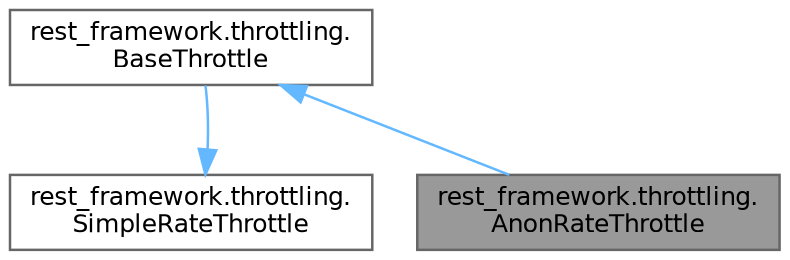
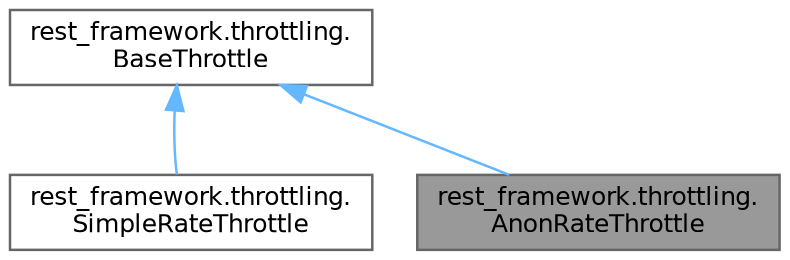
(208, 117) -> (174, 142)
